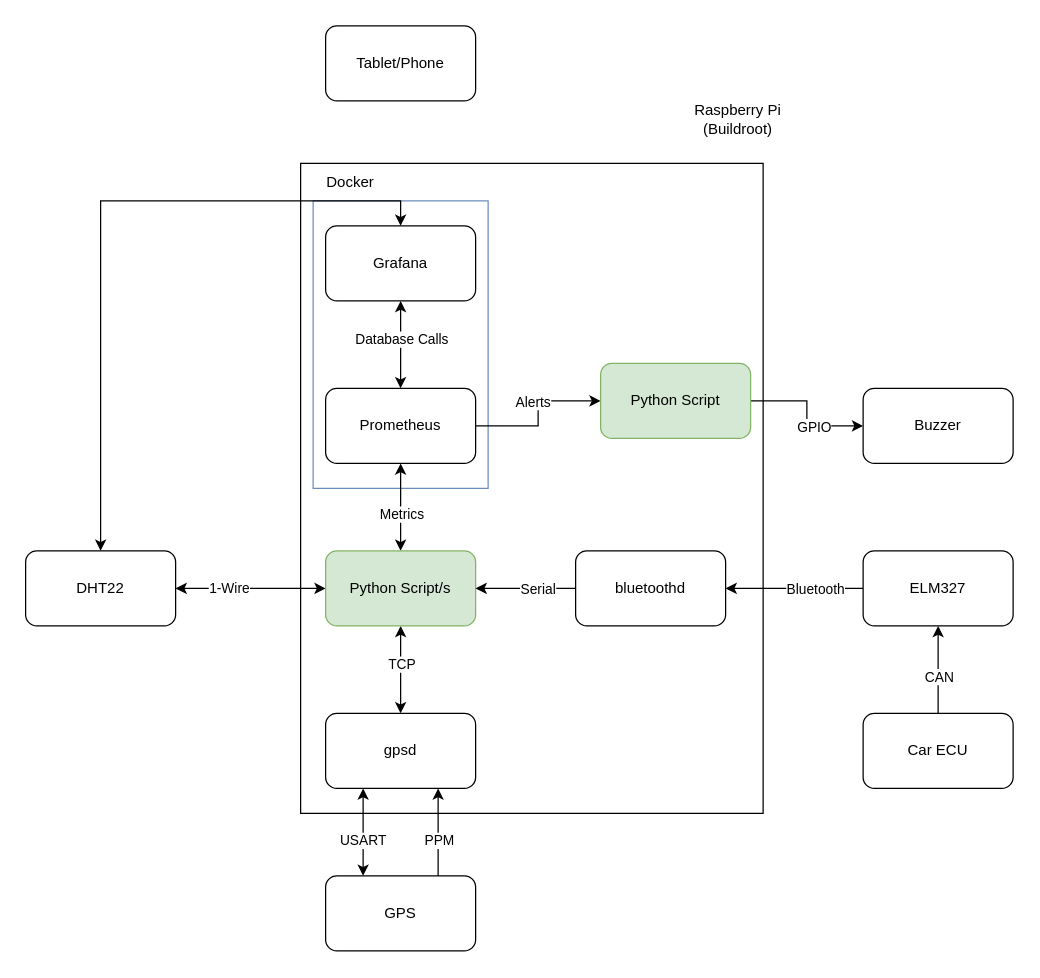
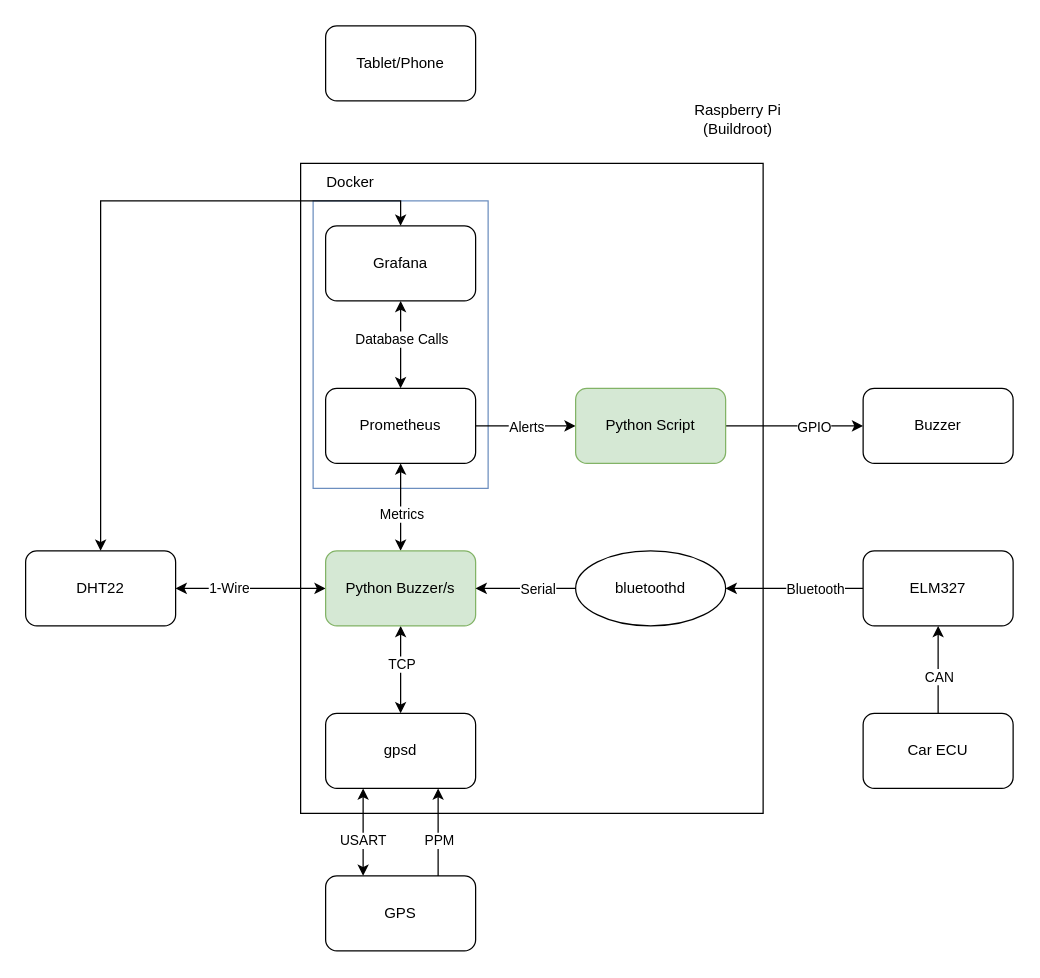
(676, 401) -> (651, 426)
(401, 588) -> (401, 588)
(651, 588) -> (651, 588)
